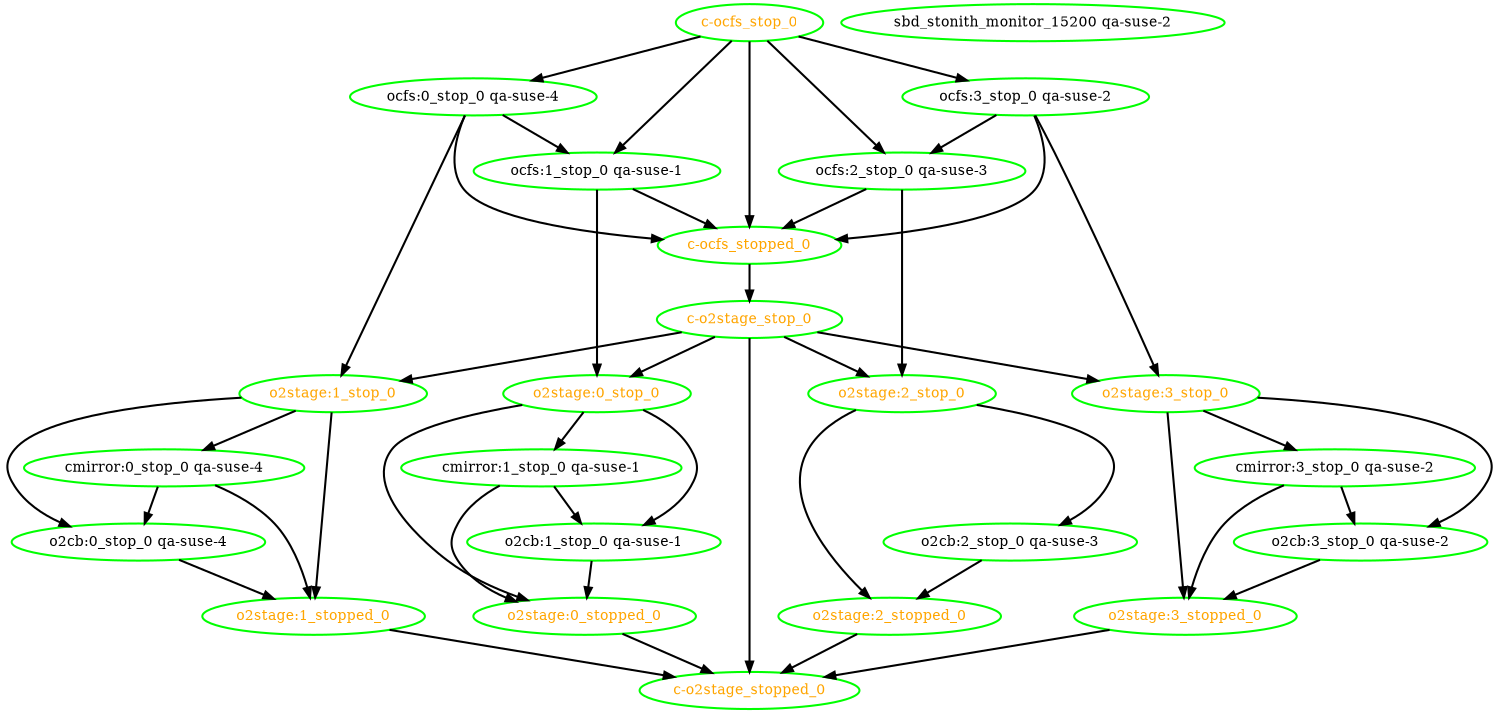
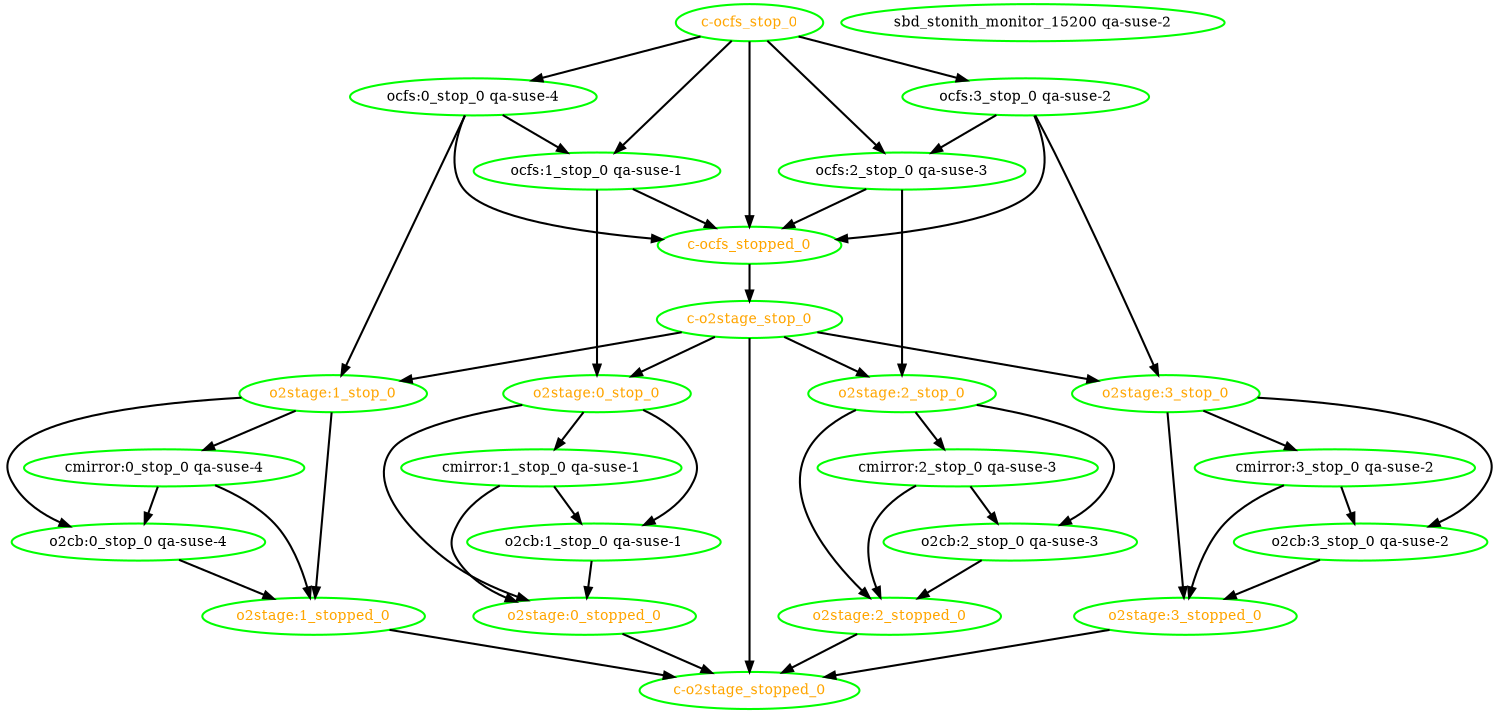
none -> (958, 468)
